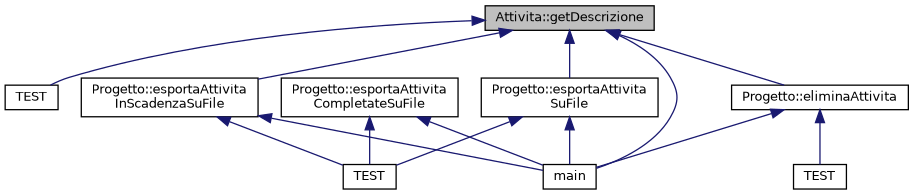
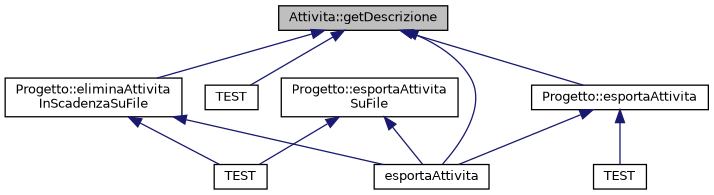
(570, 61) -> none
(170, 97) -> (94, 97)
(370, 97) -> none
(820, 97) -> (620, 97)
(570, 177) -> (432, 177)
